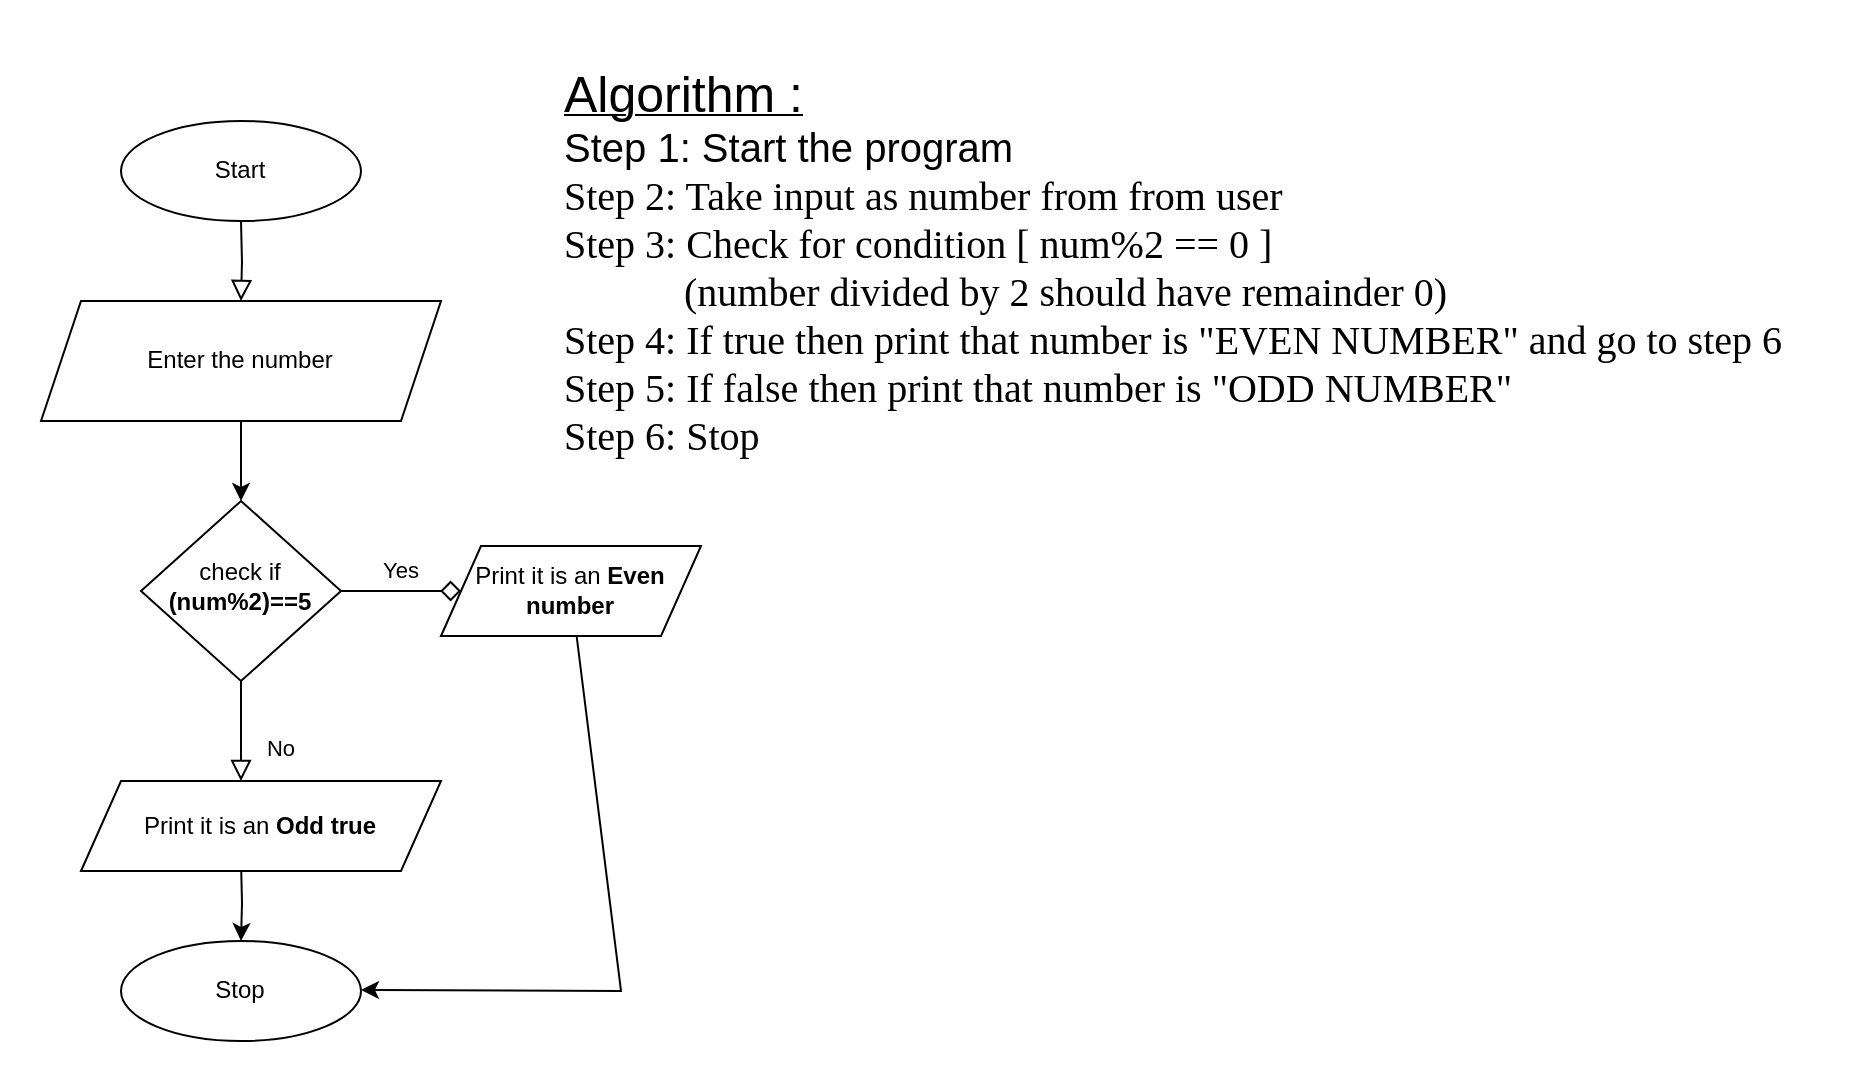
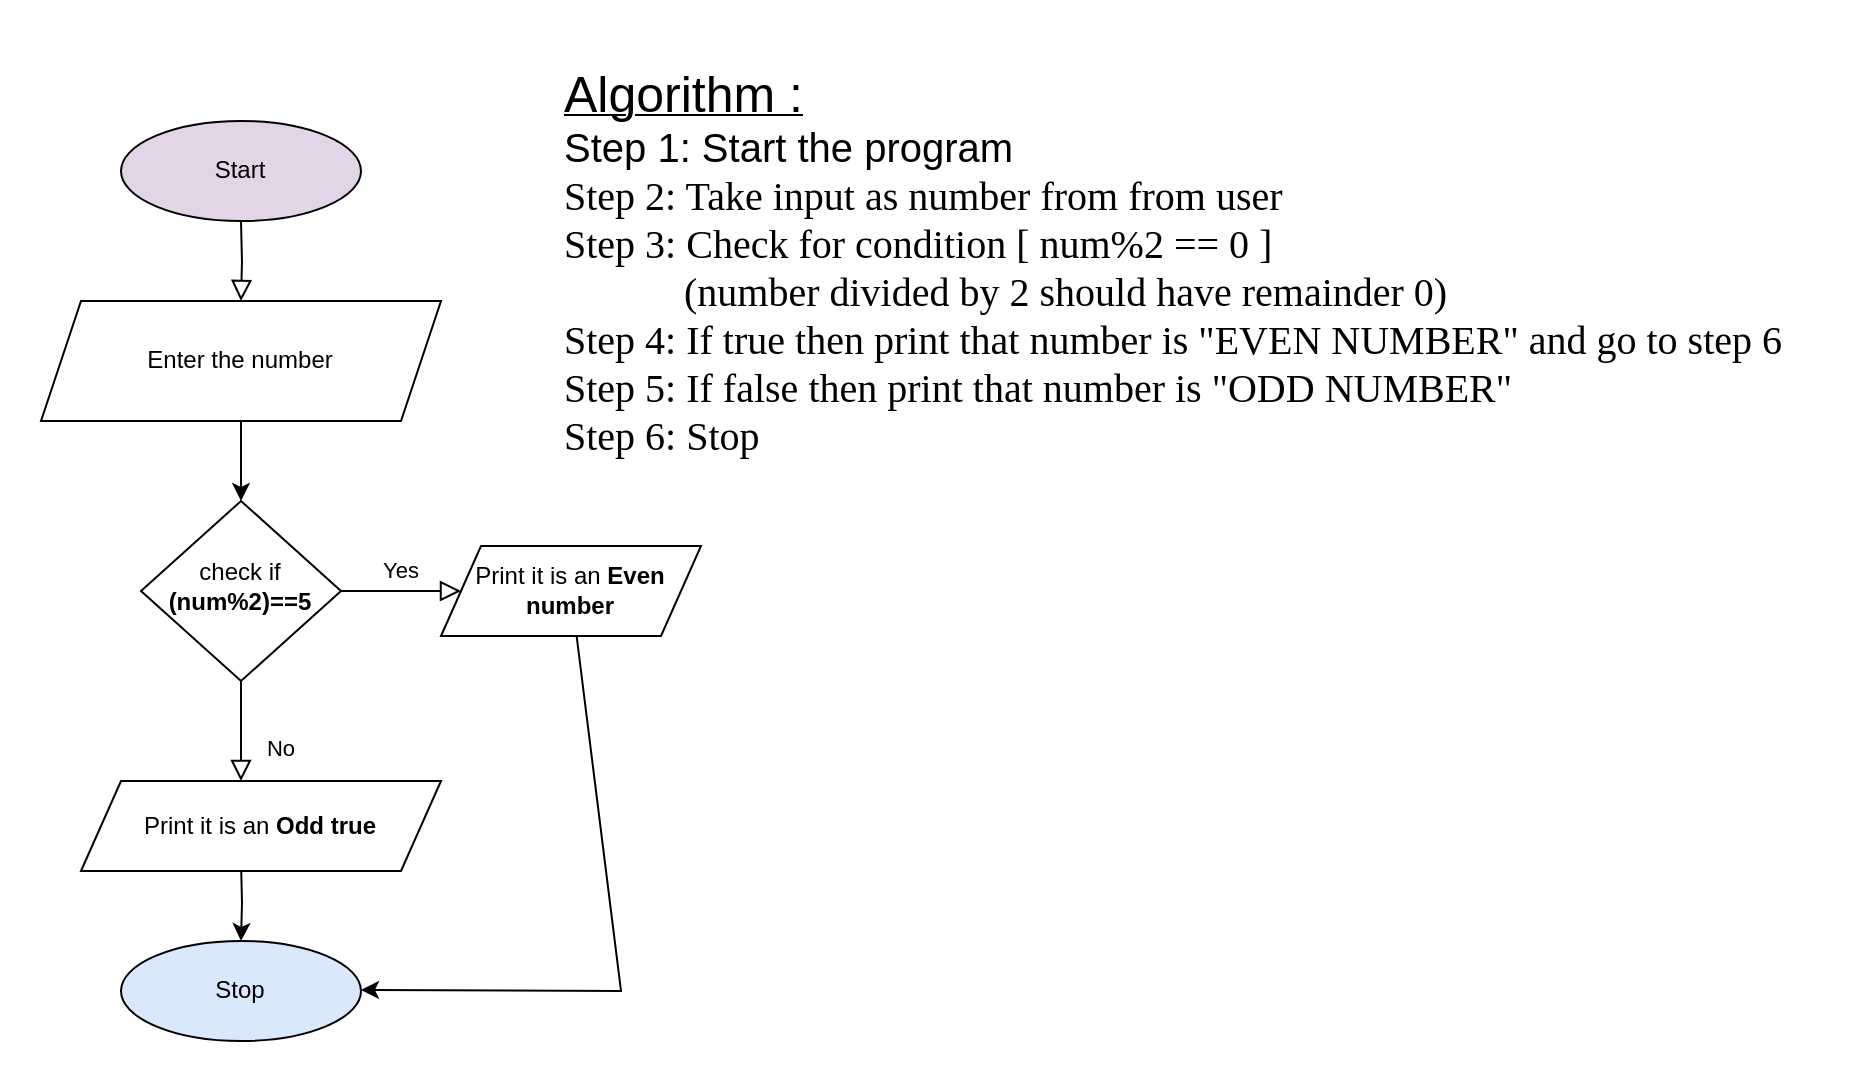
(241, 171) -> (241, 171)
(440, 591) -> (439, 591)
(241, 991) -> (241, 991)
